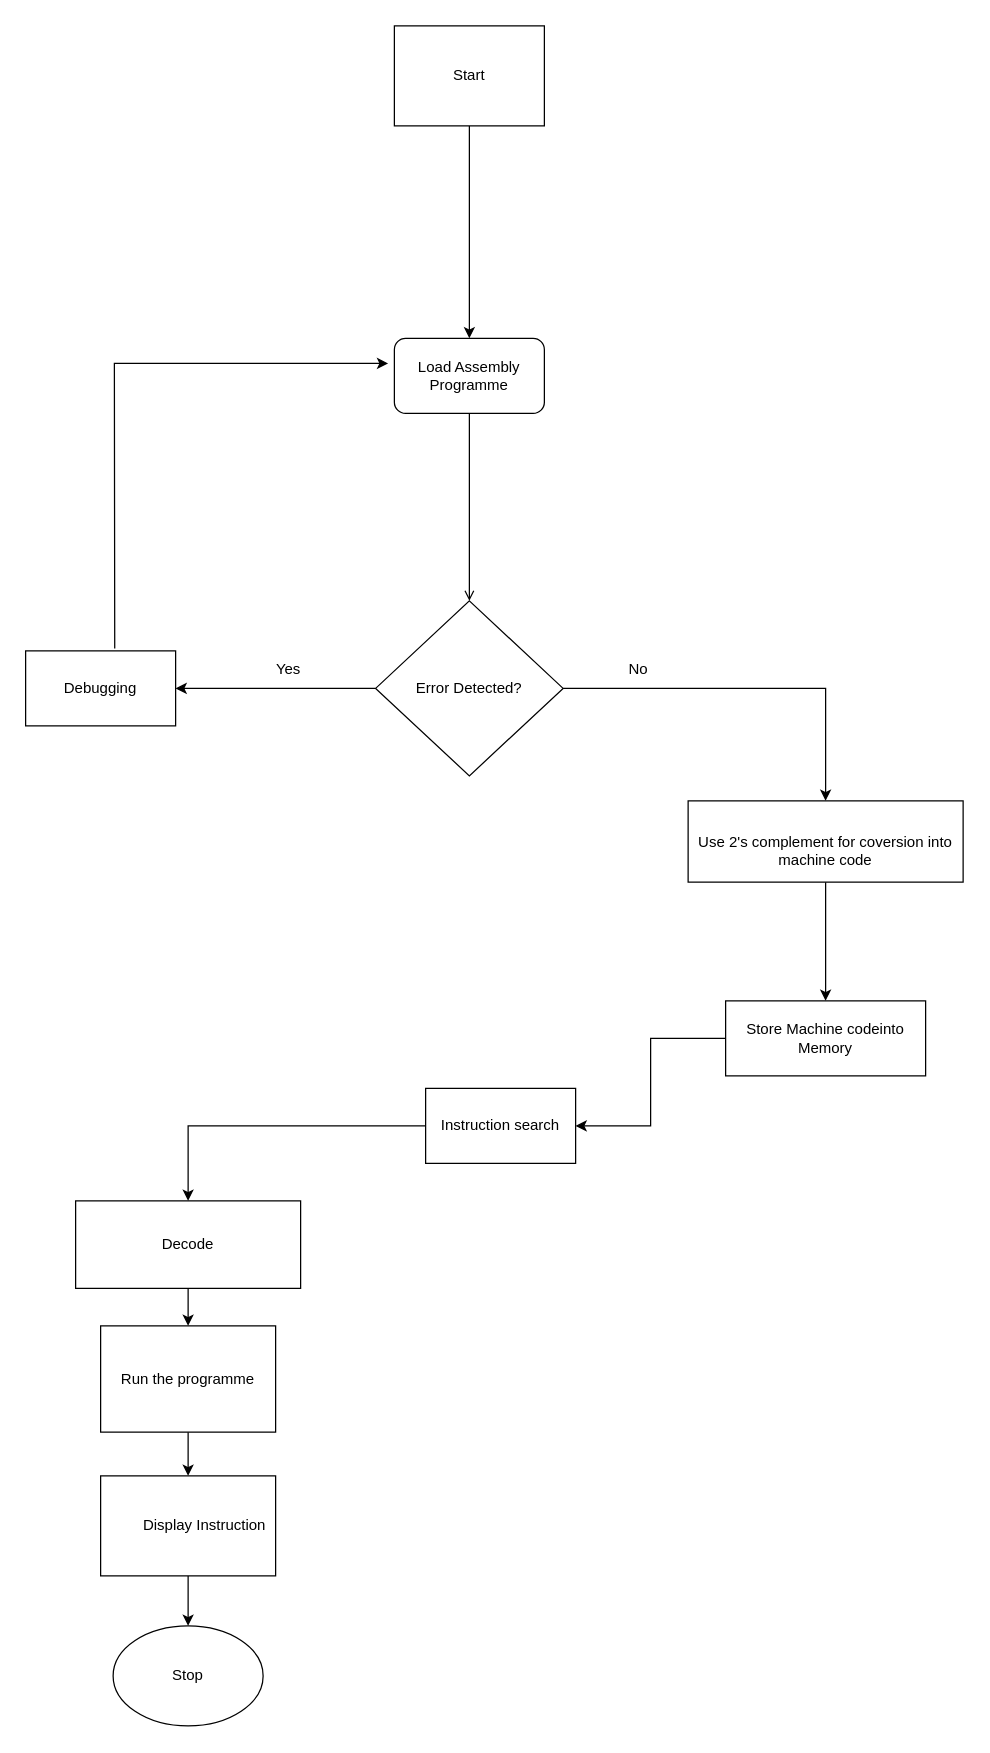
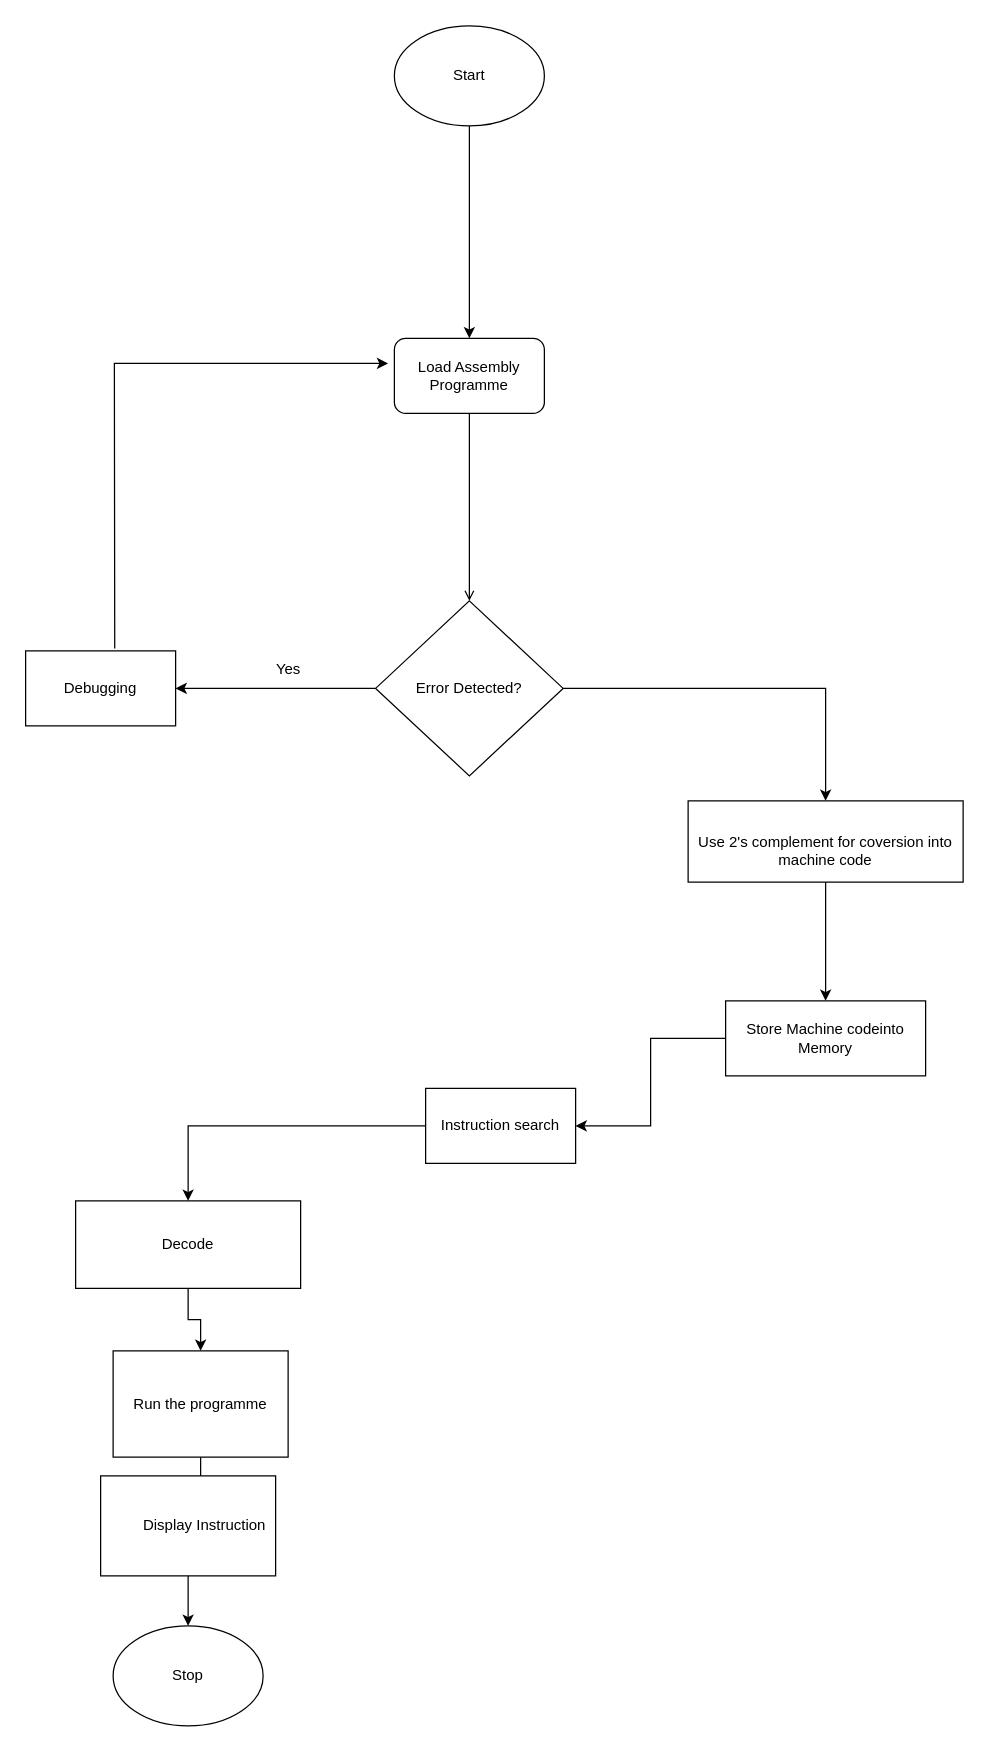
(469, 76) -> (469, 76)
(638, 669) -> none
(188, 1379) -> (201, 1404)
